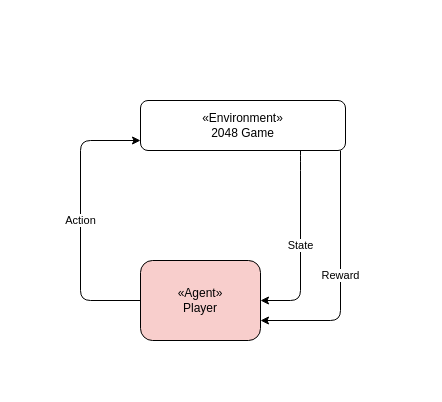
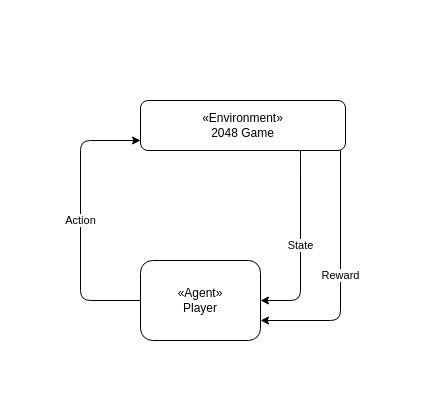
(201, 301) -> (201, 301)
